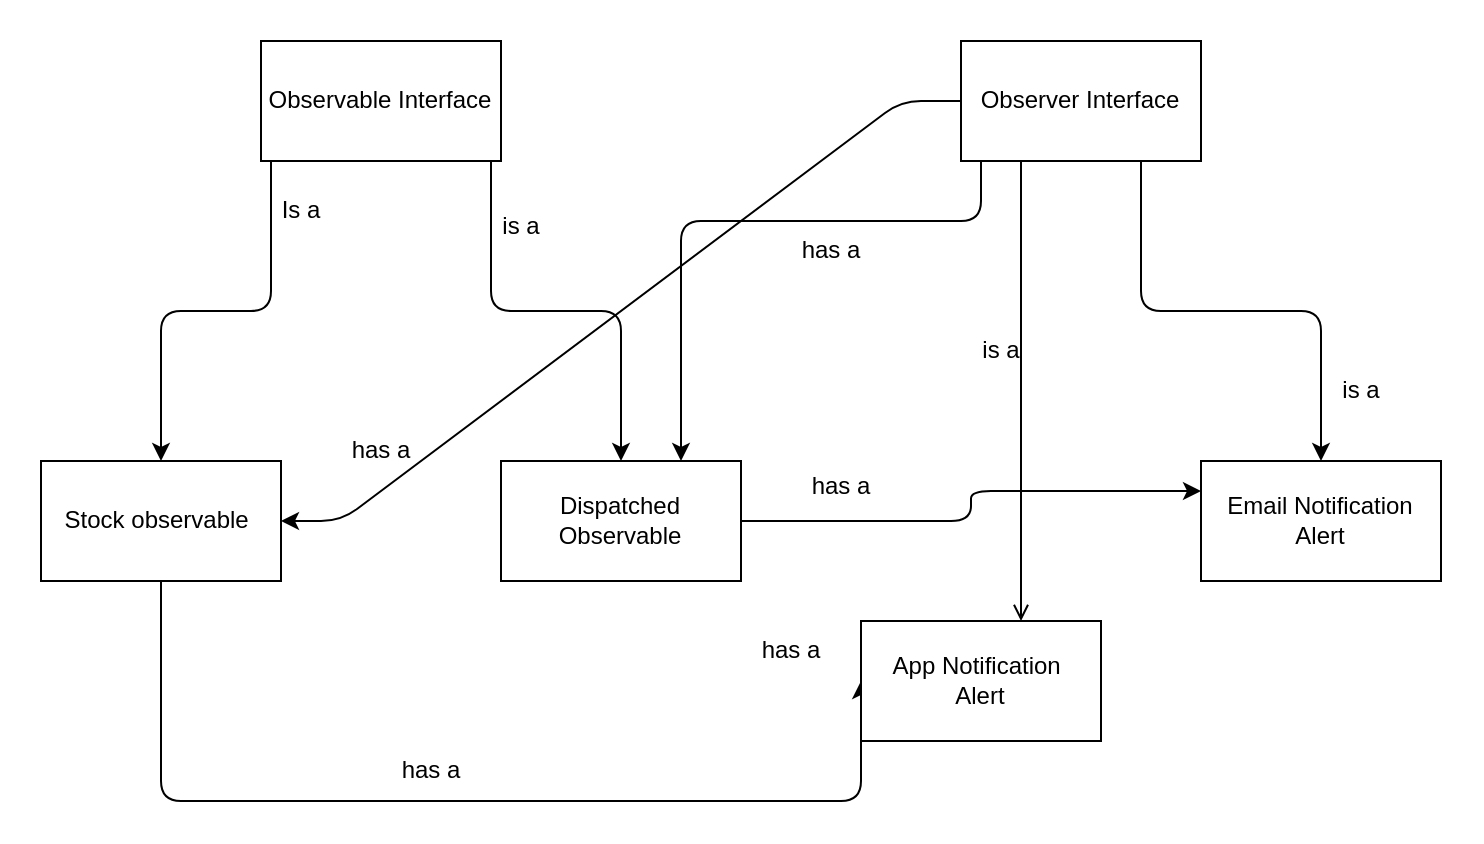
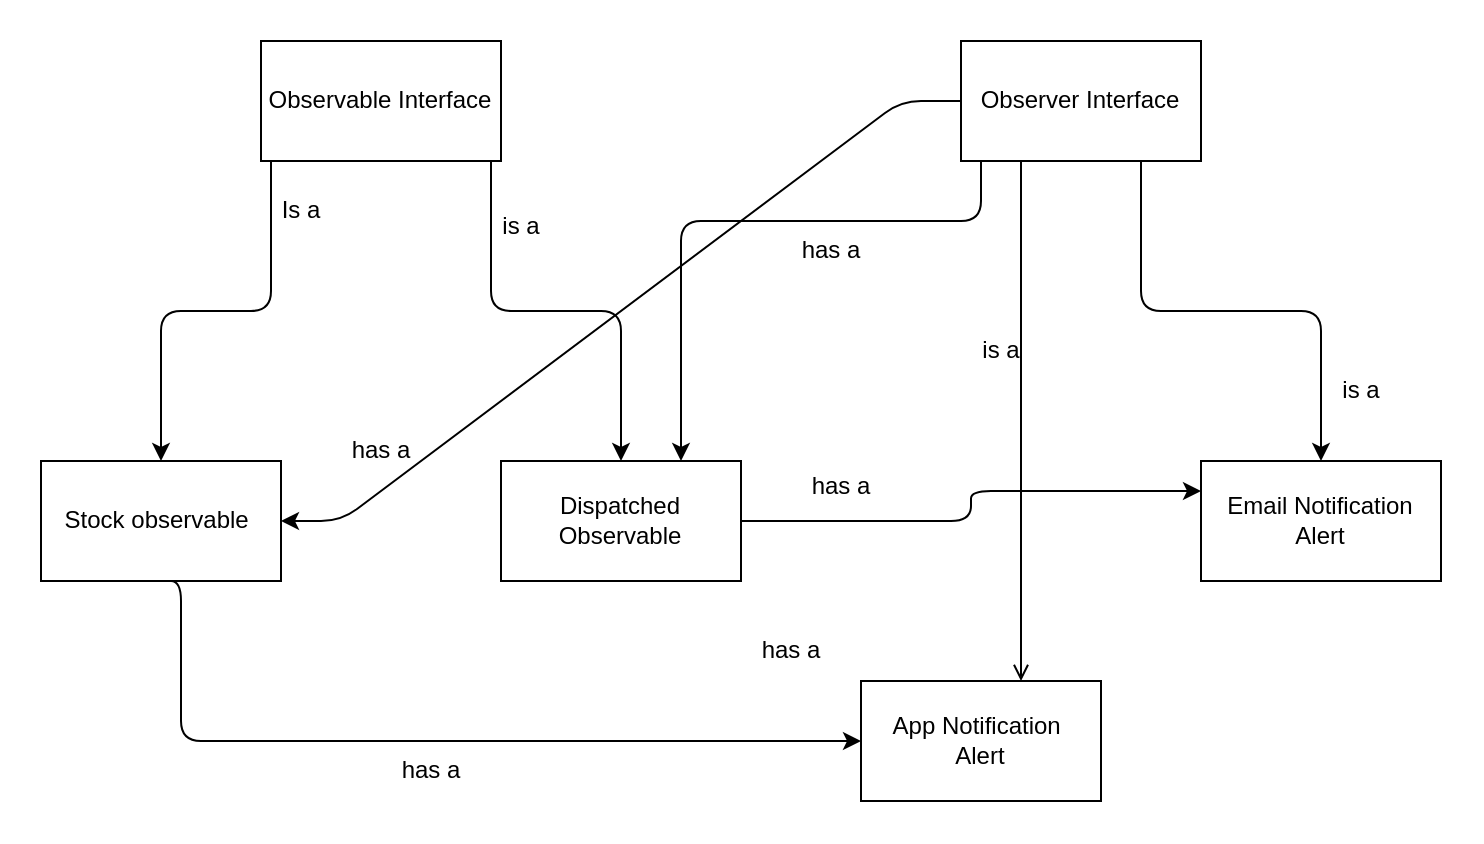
(981, 681) -> (981, 741)
